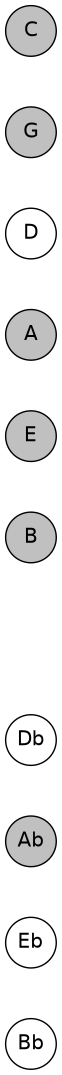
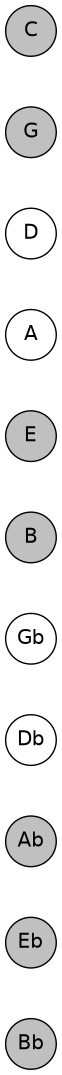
(31, 335) -> (31, 335)
none -> (31, 639)
(31, 943) -> (31, 943)
(31, 1044) -> (31, 1044)
